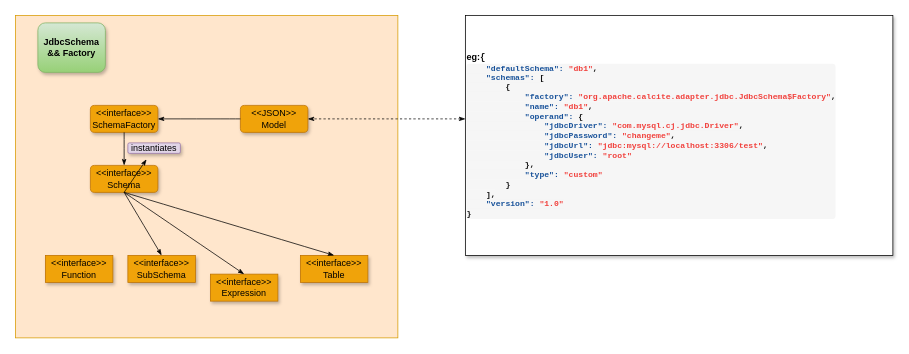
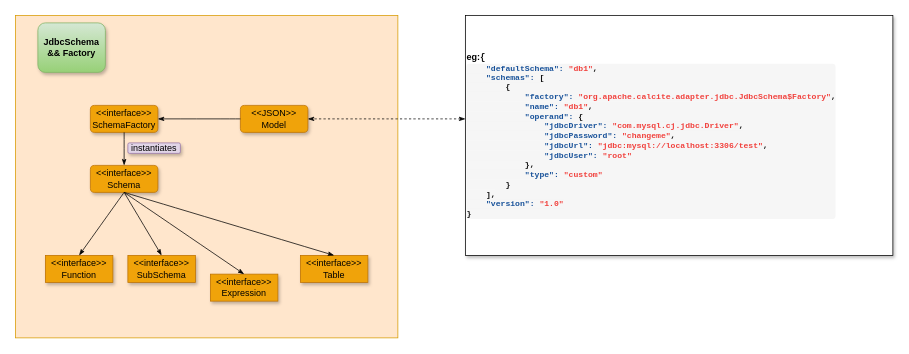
(135, 176) -> (102, 223)
